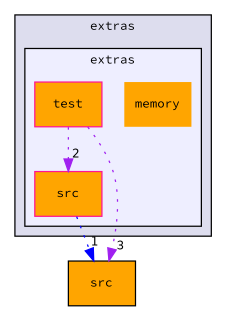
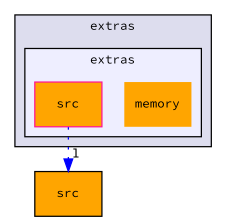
(68, 104) -> none
